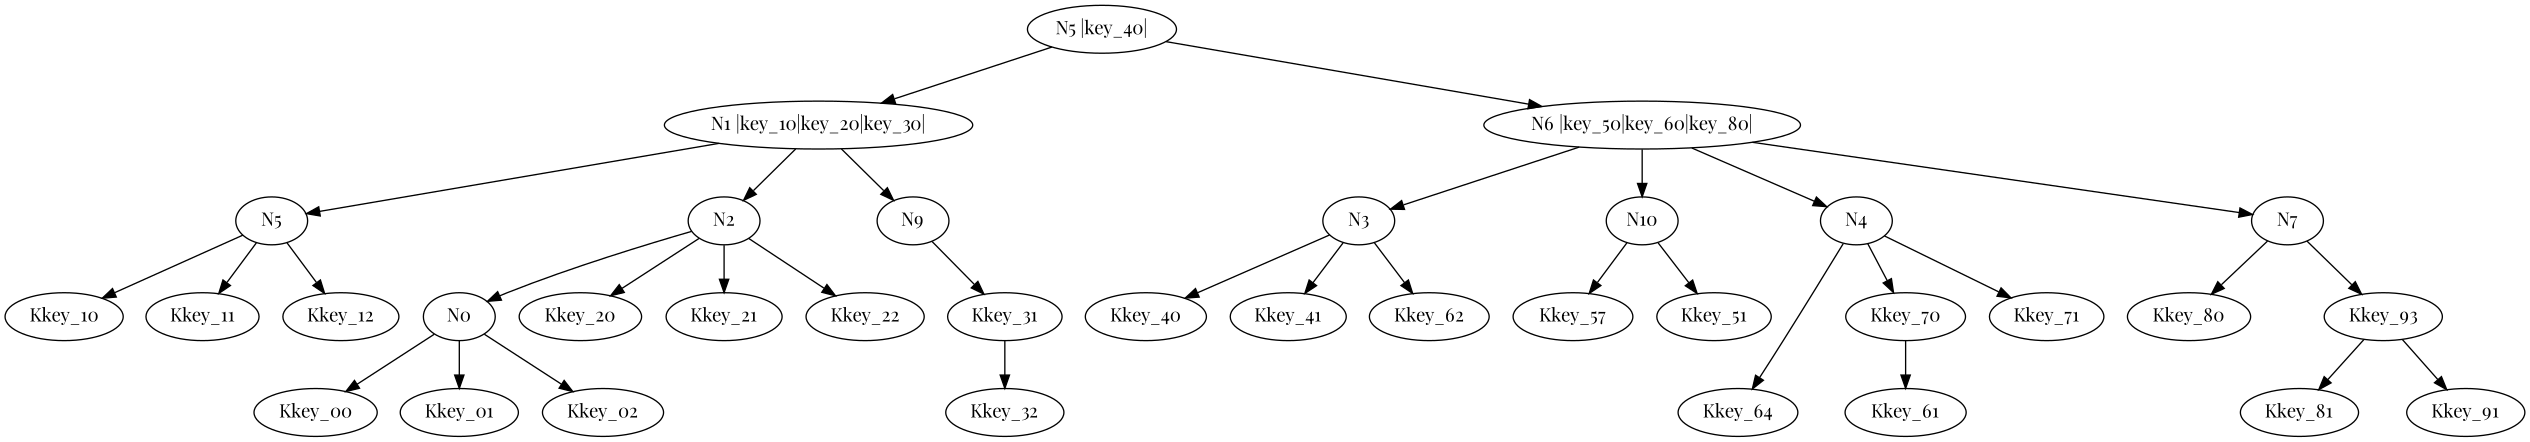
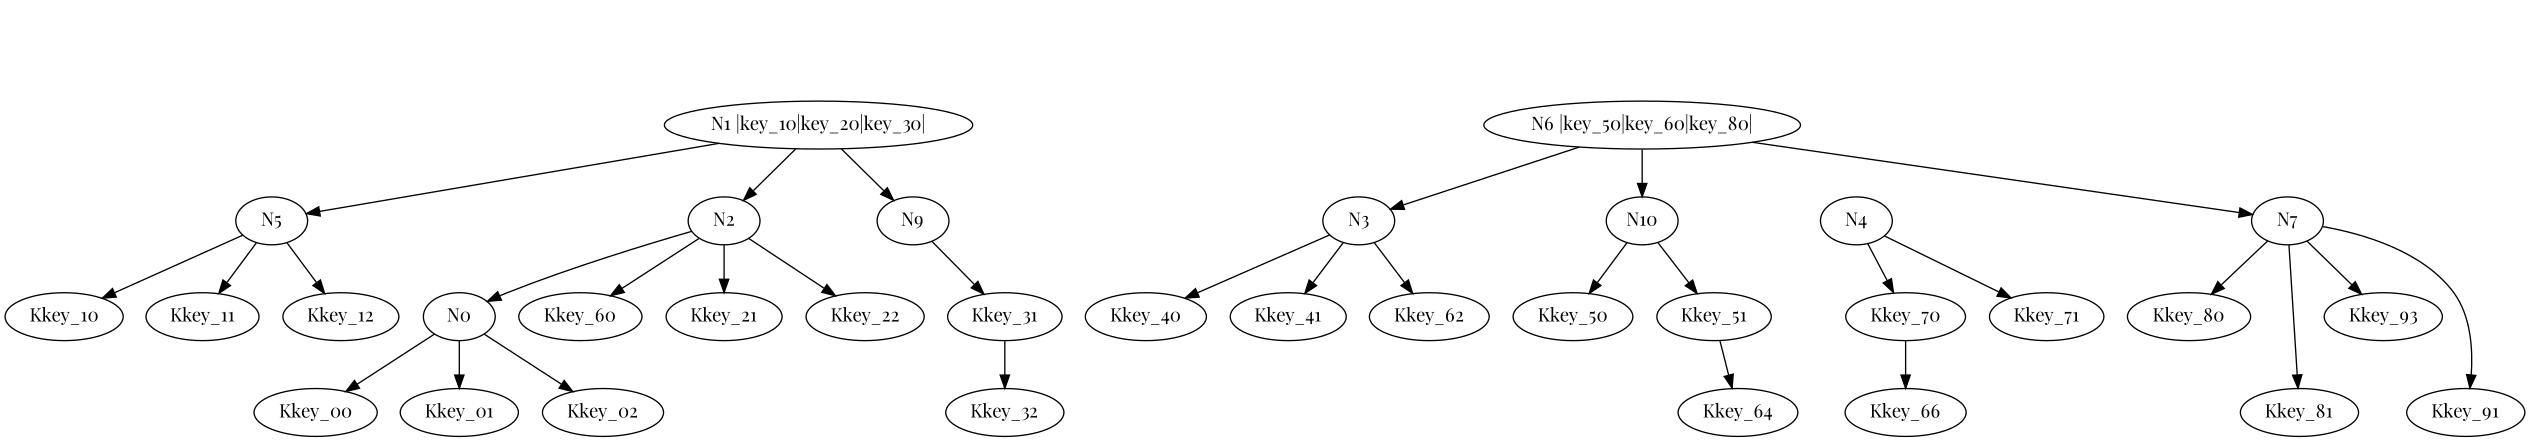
(1102, 29) -> none
(1753, 175) -> none
(1802, 311) -> (1724, 358)
(580, 317) -> (580, 317)
(1573, 317) -> (1573, 317)
(2346, 360) -> (2293, 310)
(2420, 360) -> (2431, 270)
(1906, 412) -> (1906, 412)
